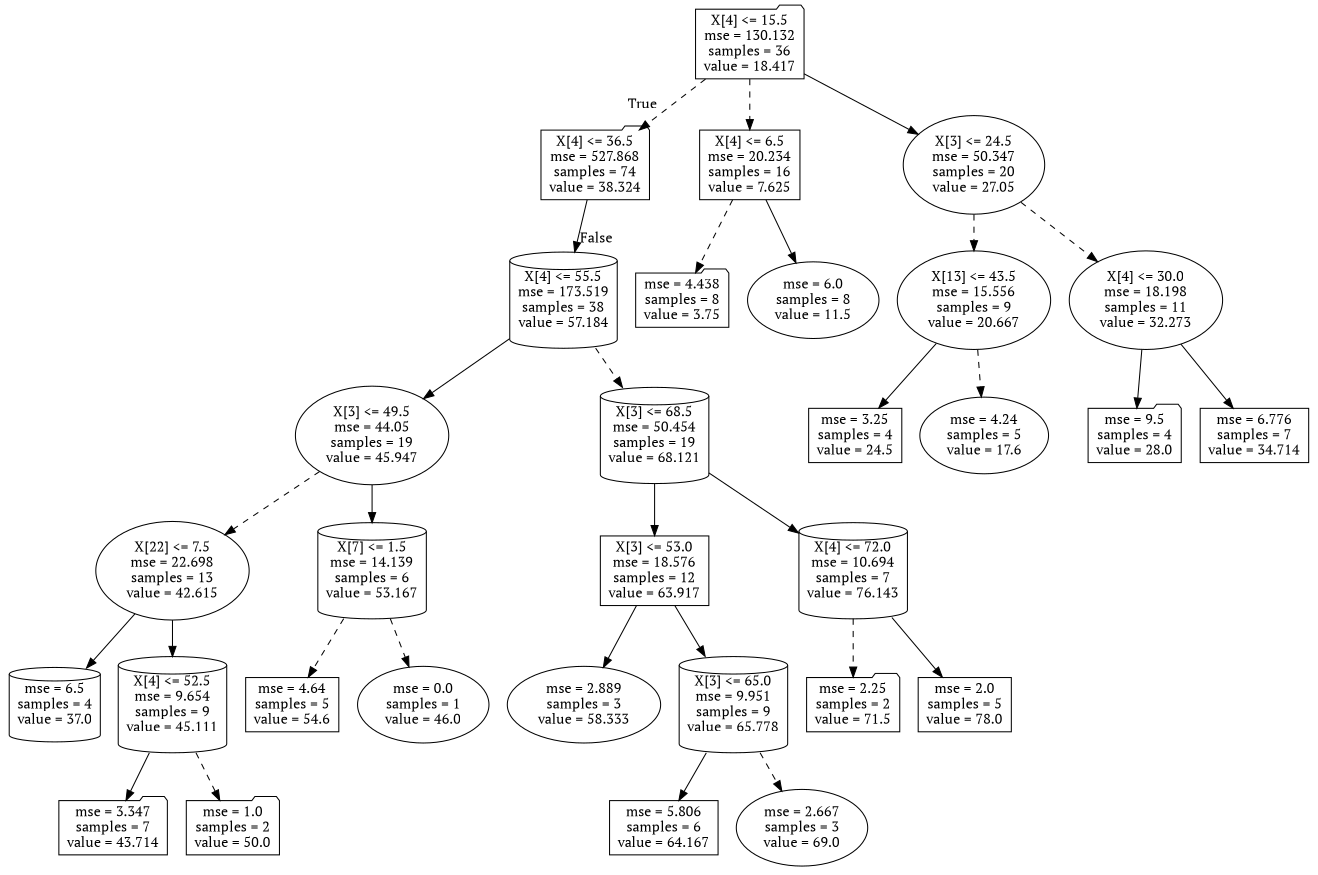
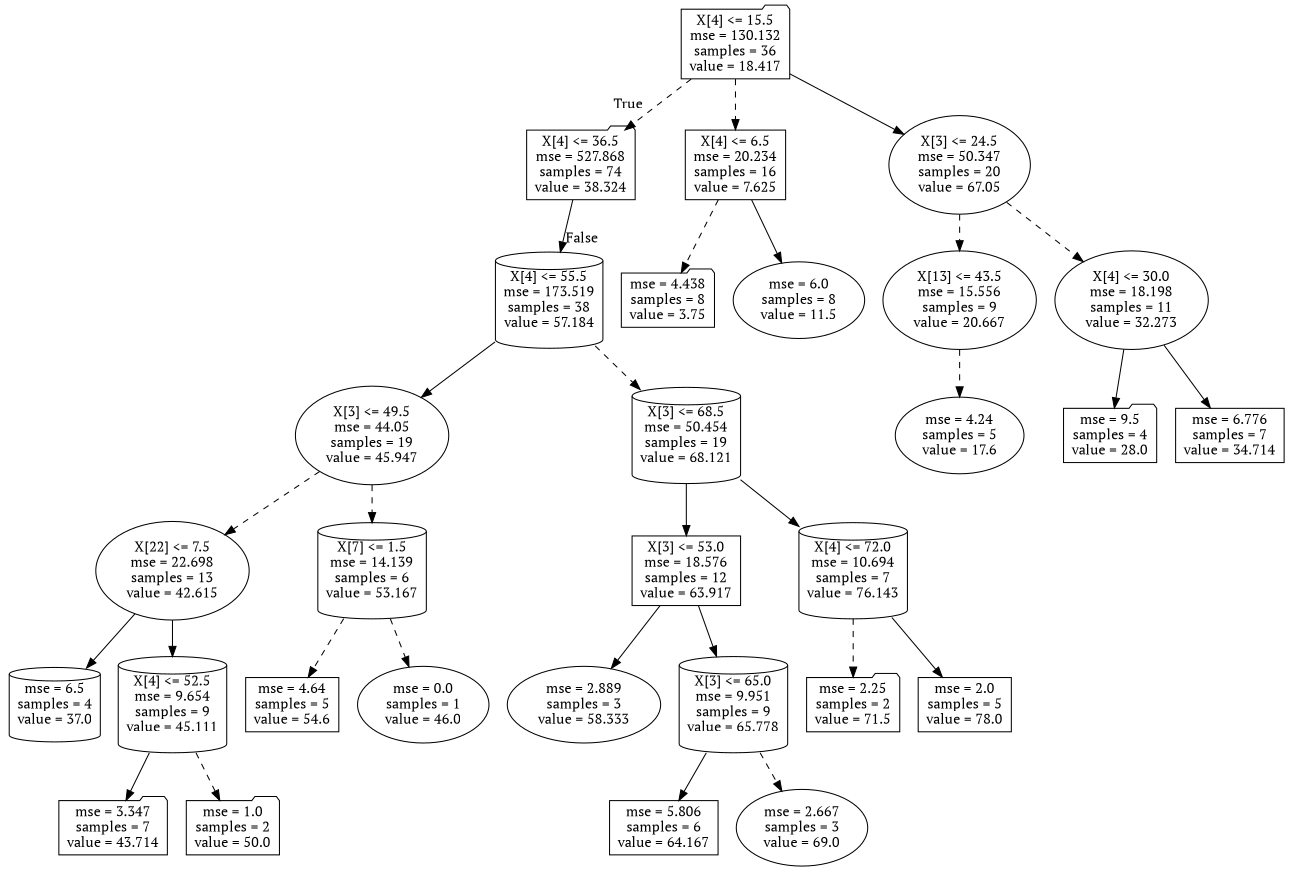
(974, 165) -> (960, 165)
(855, 435) -> none
(372, 499) -> (372, 499)
